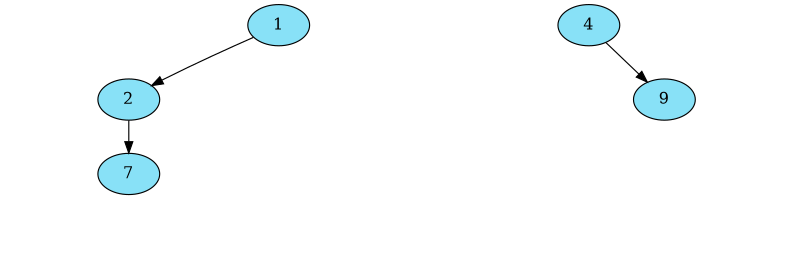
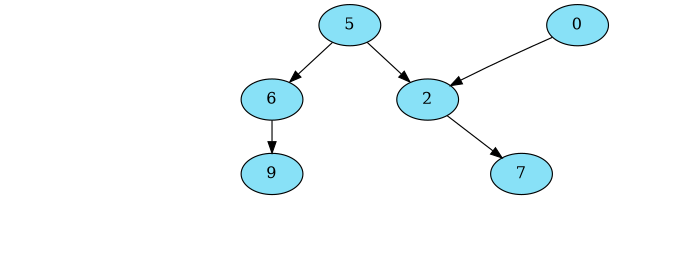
(279, 25) -> (578, 25)
none -> (350, 25)
(589, 25) -> (272, 100)
